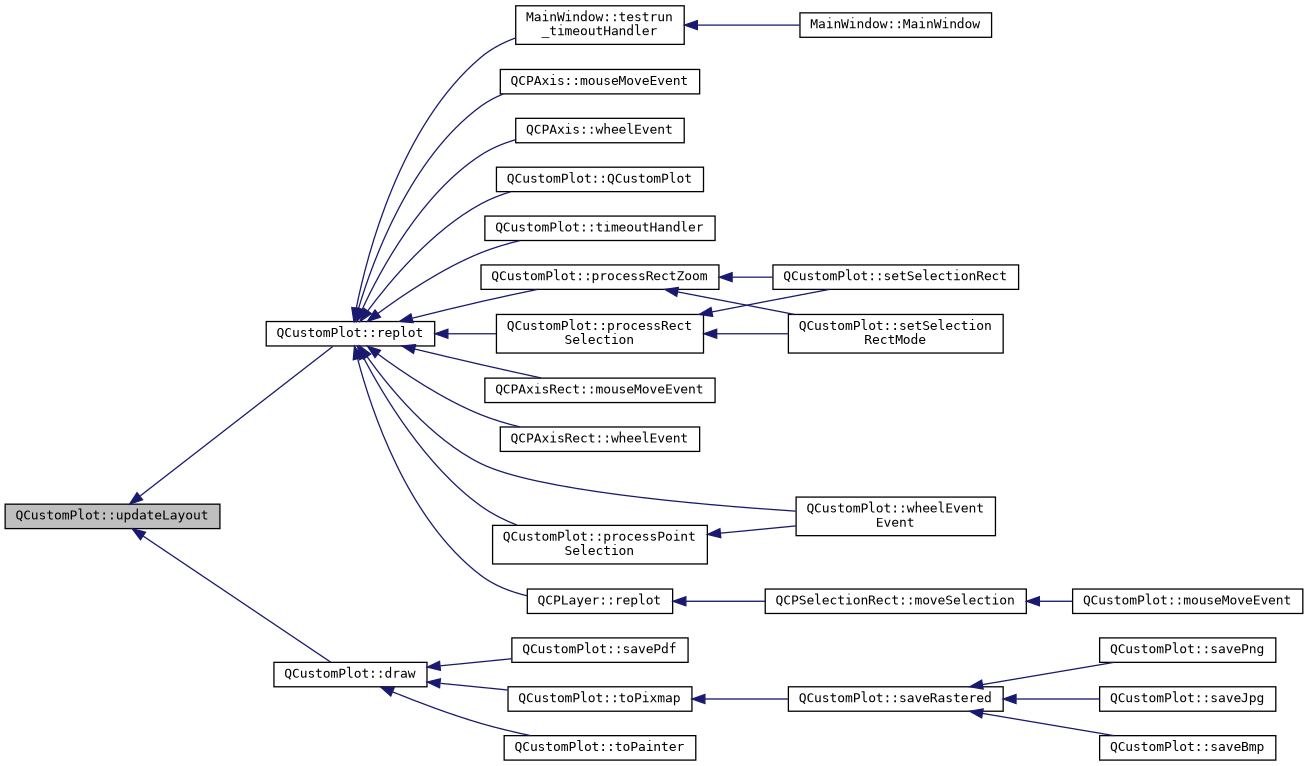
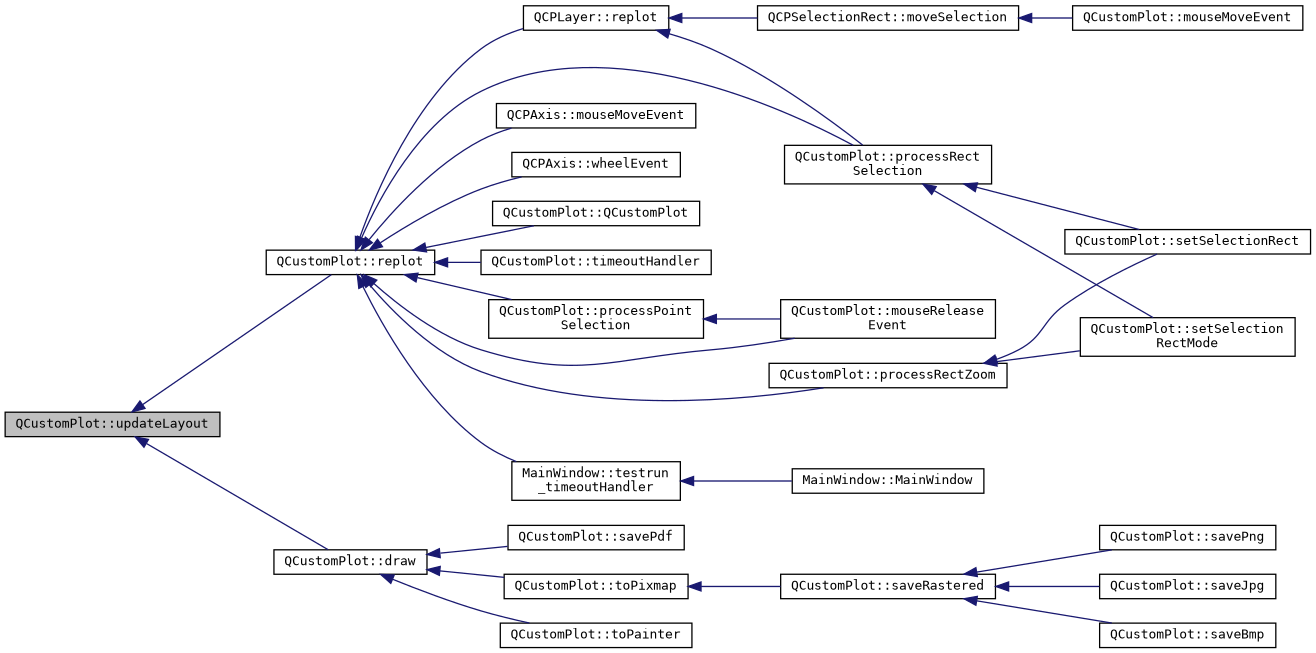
none -> (771, 81)
(600, 390) -> none
(600, 439) -> none
(896, 516) -> (888, 319)
